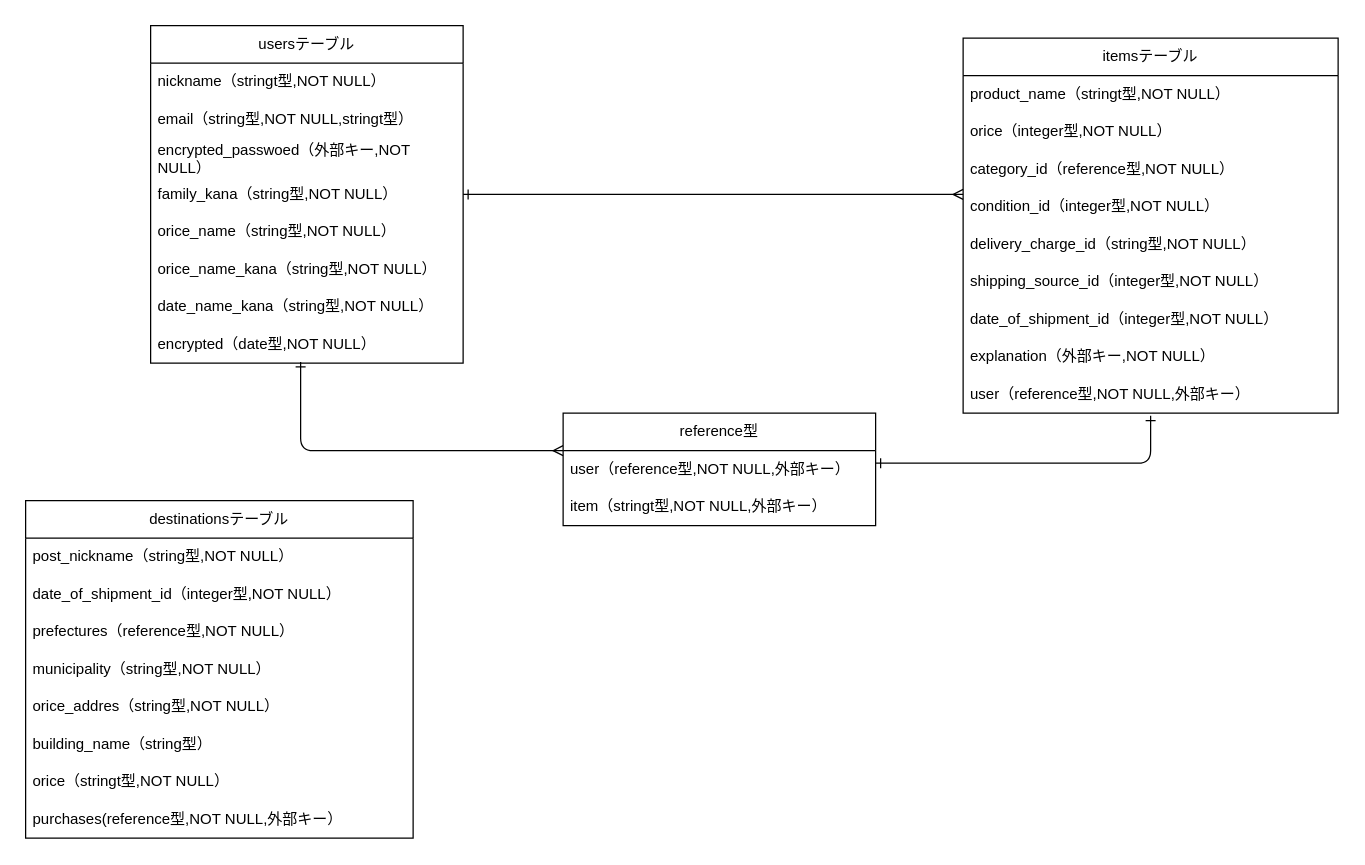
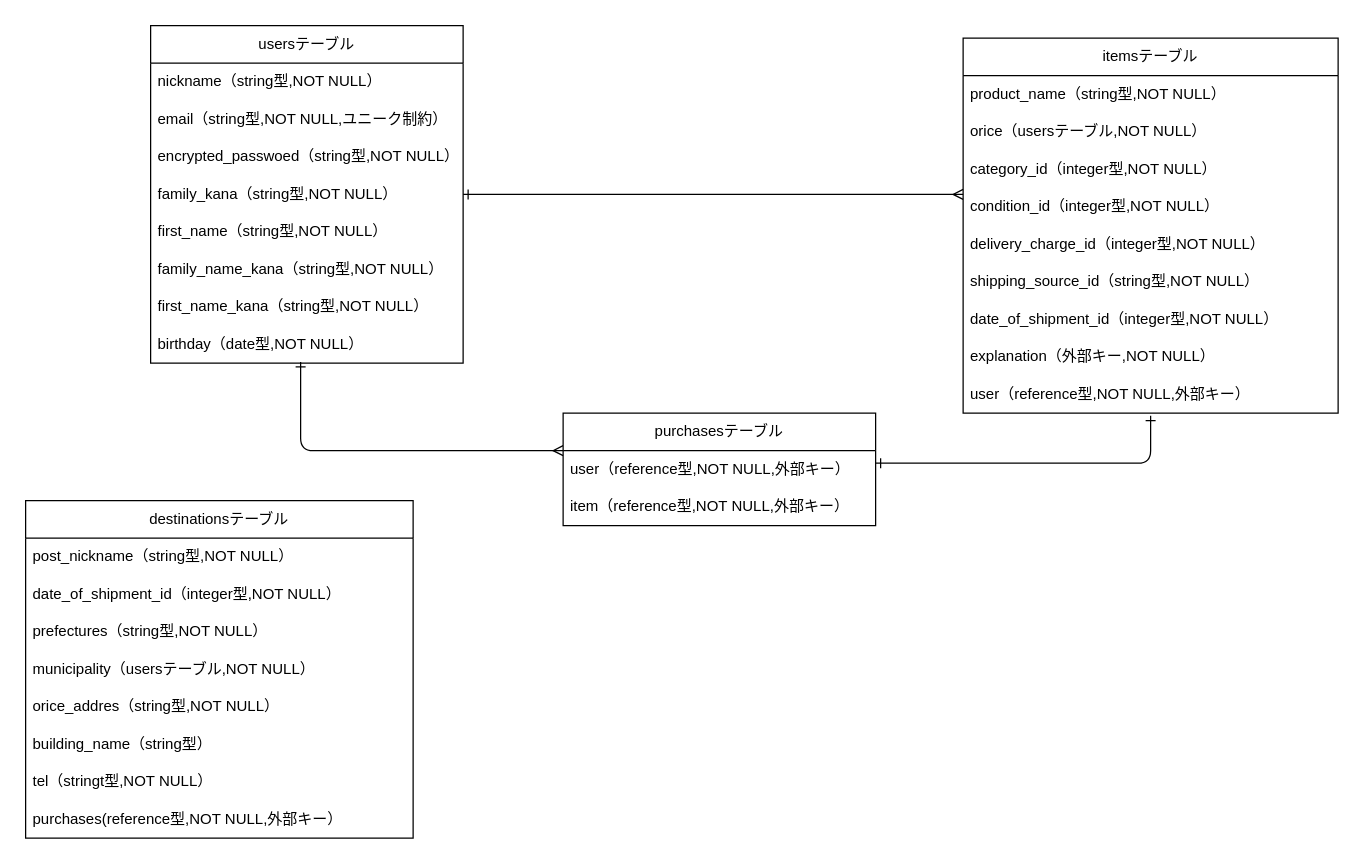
(274, 82) -> (269, 82)
(1105, 94) -> (1101, 94)
(292, 119) -> (302, 119)
(1074, 132) -> (1090, 132)
(308, 157) -> (308, 157)
(1109, 169) -> (1099, 169)
(278, 232) -> (278, 232)
(1120, 244) -> (1124, 244)
(299, 269) -> (301, 269)
(1124, 282) -> (1120, 282)
(297, 307) -> (299, 307)
(269, 344) -> (263, 344)
(719, 432) -> (719, 432)
(702, 507) -> (712, 507)
(174, 632) -> (159, 632)
(155, 669) -> (176, 669)
(136, 782) -> (128, 782)
